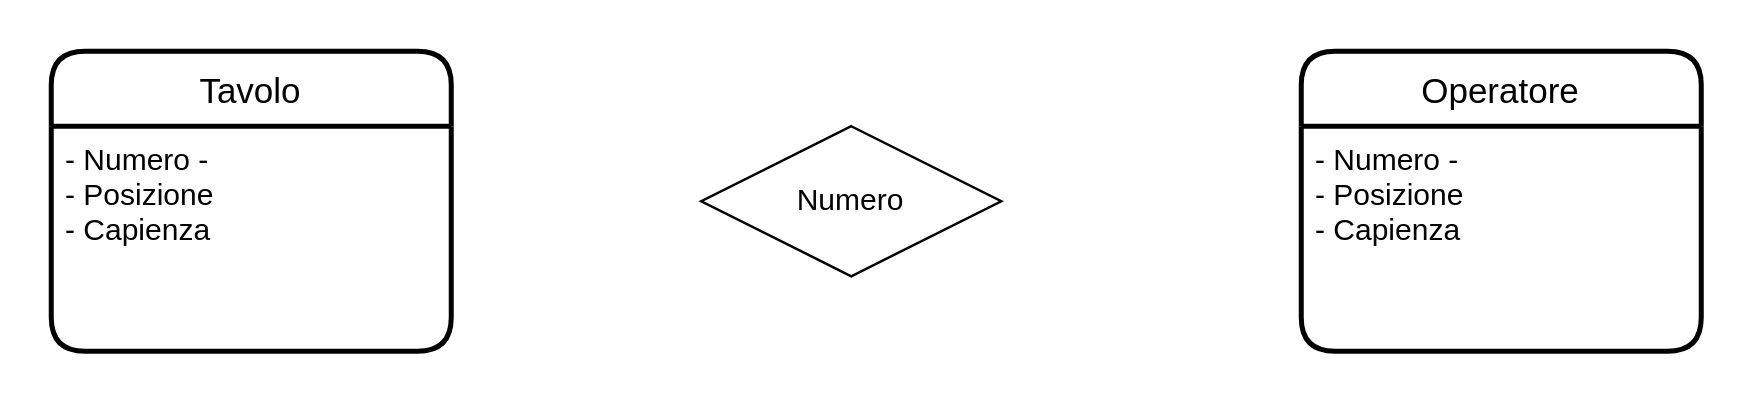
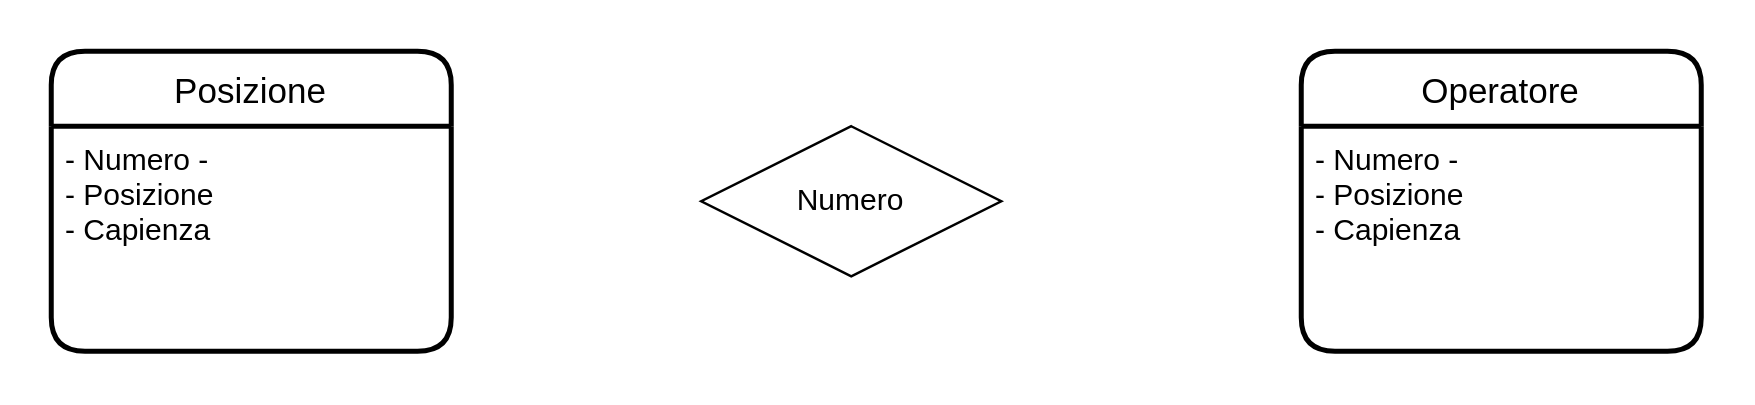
(250, 91) -> (250, 91)
